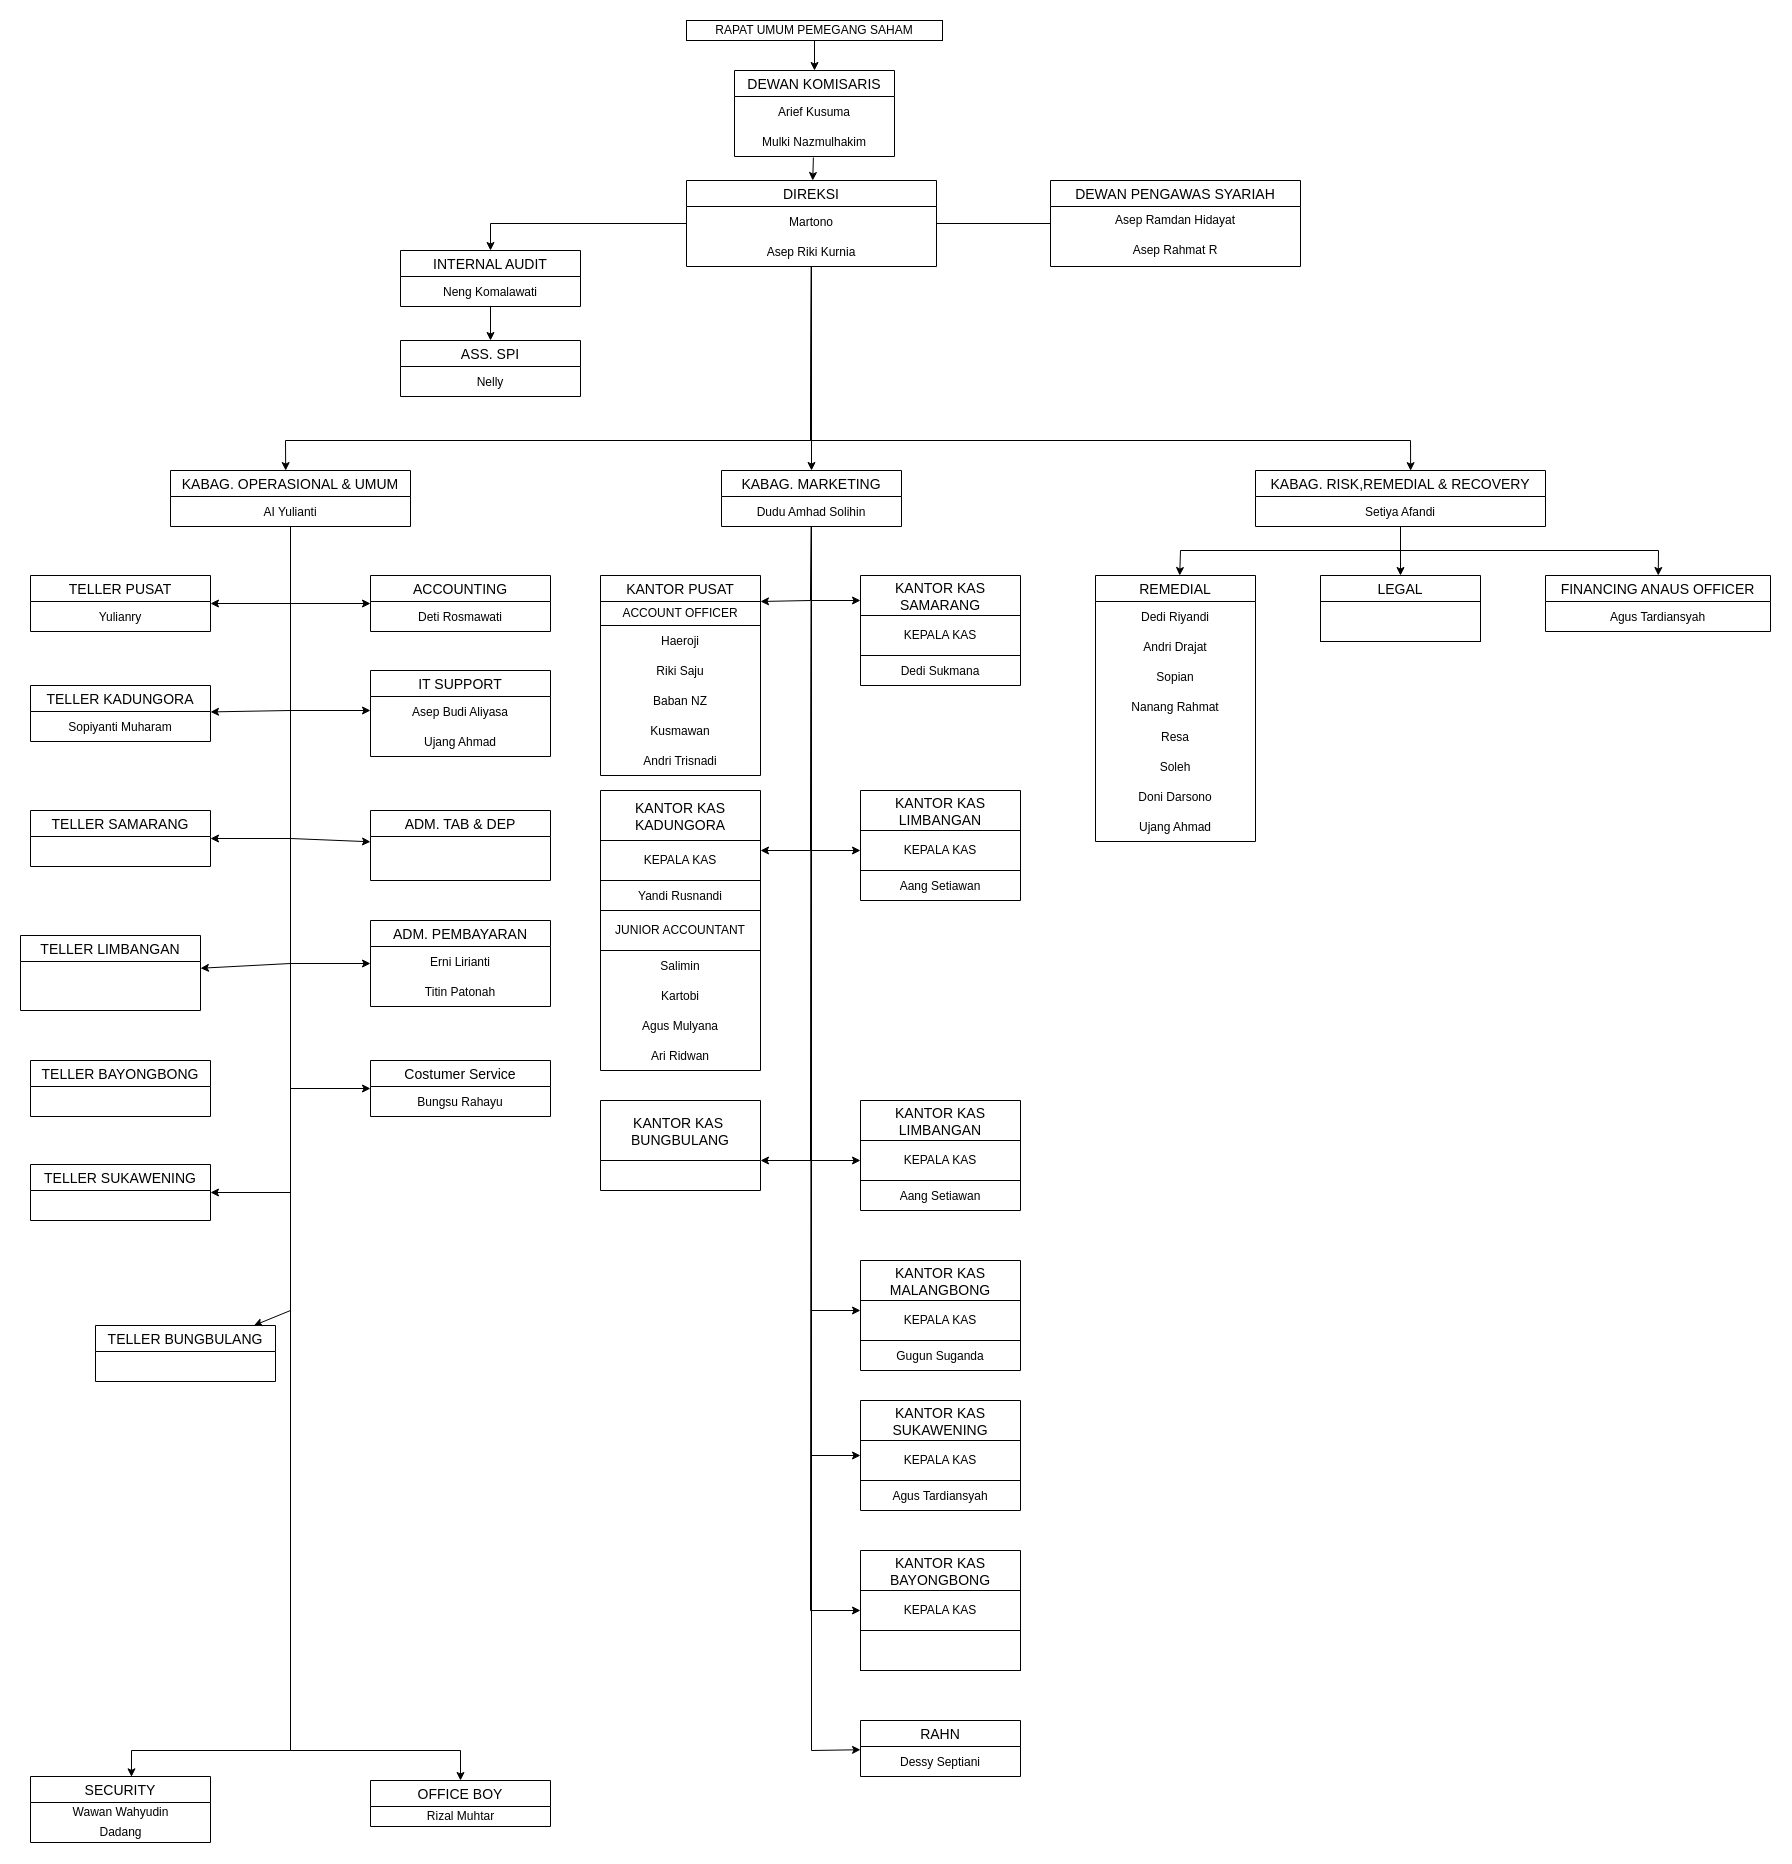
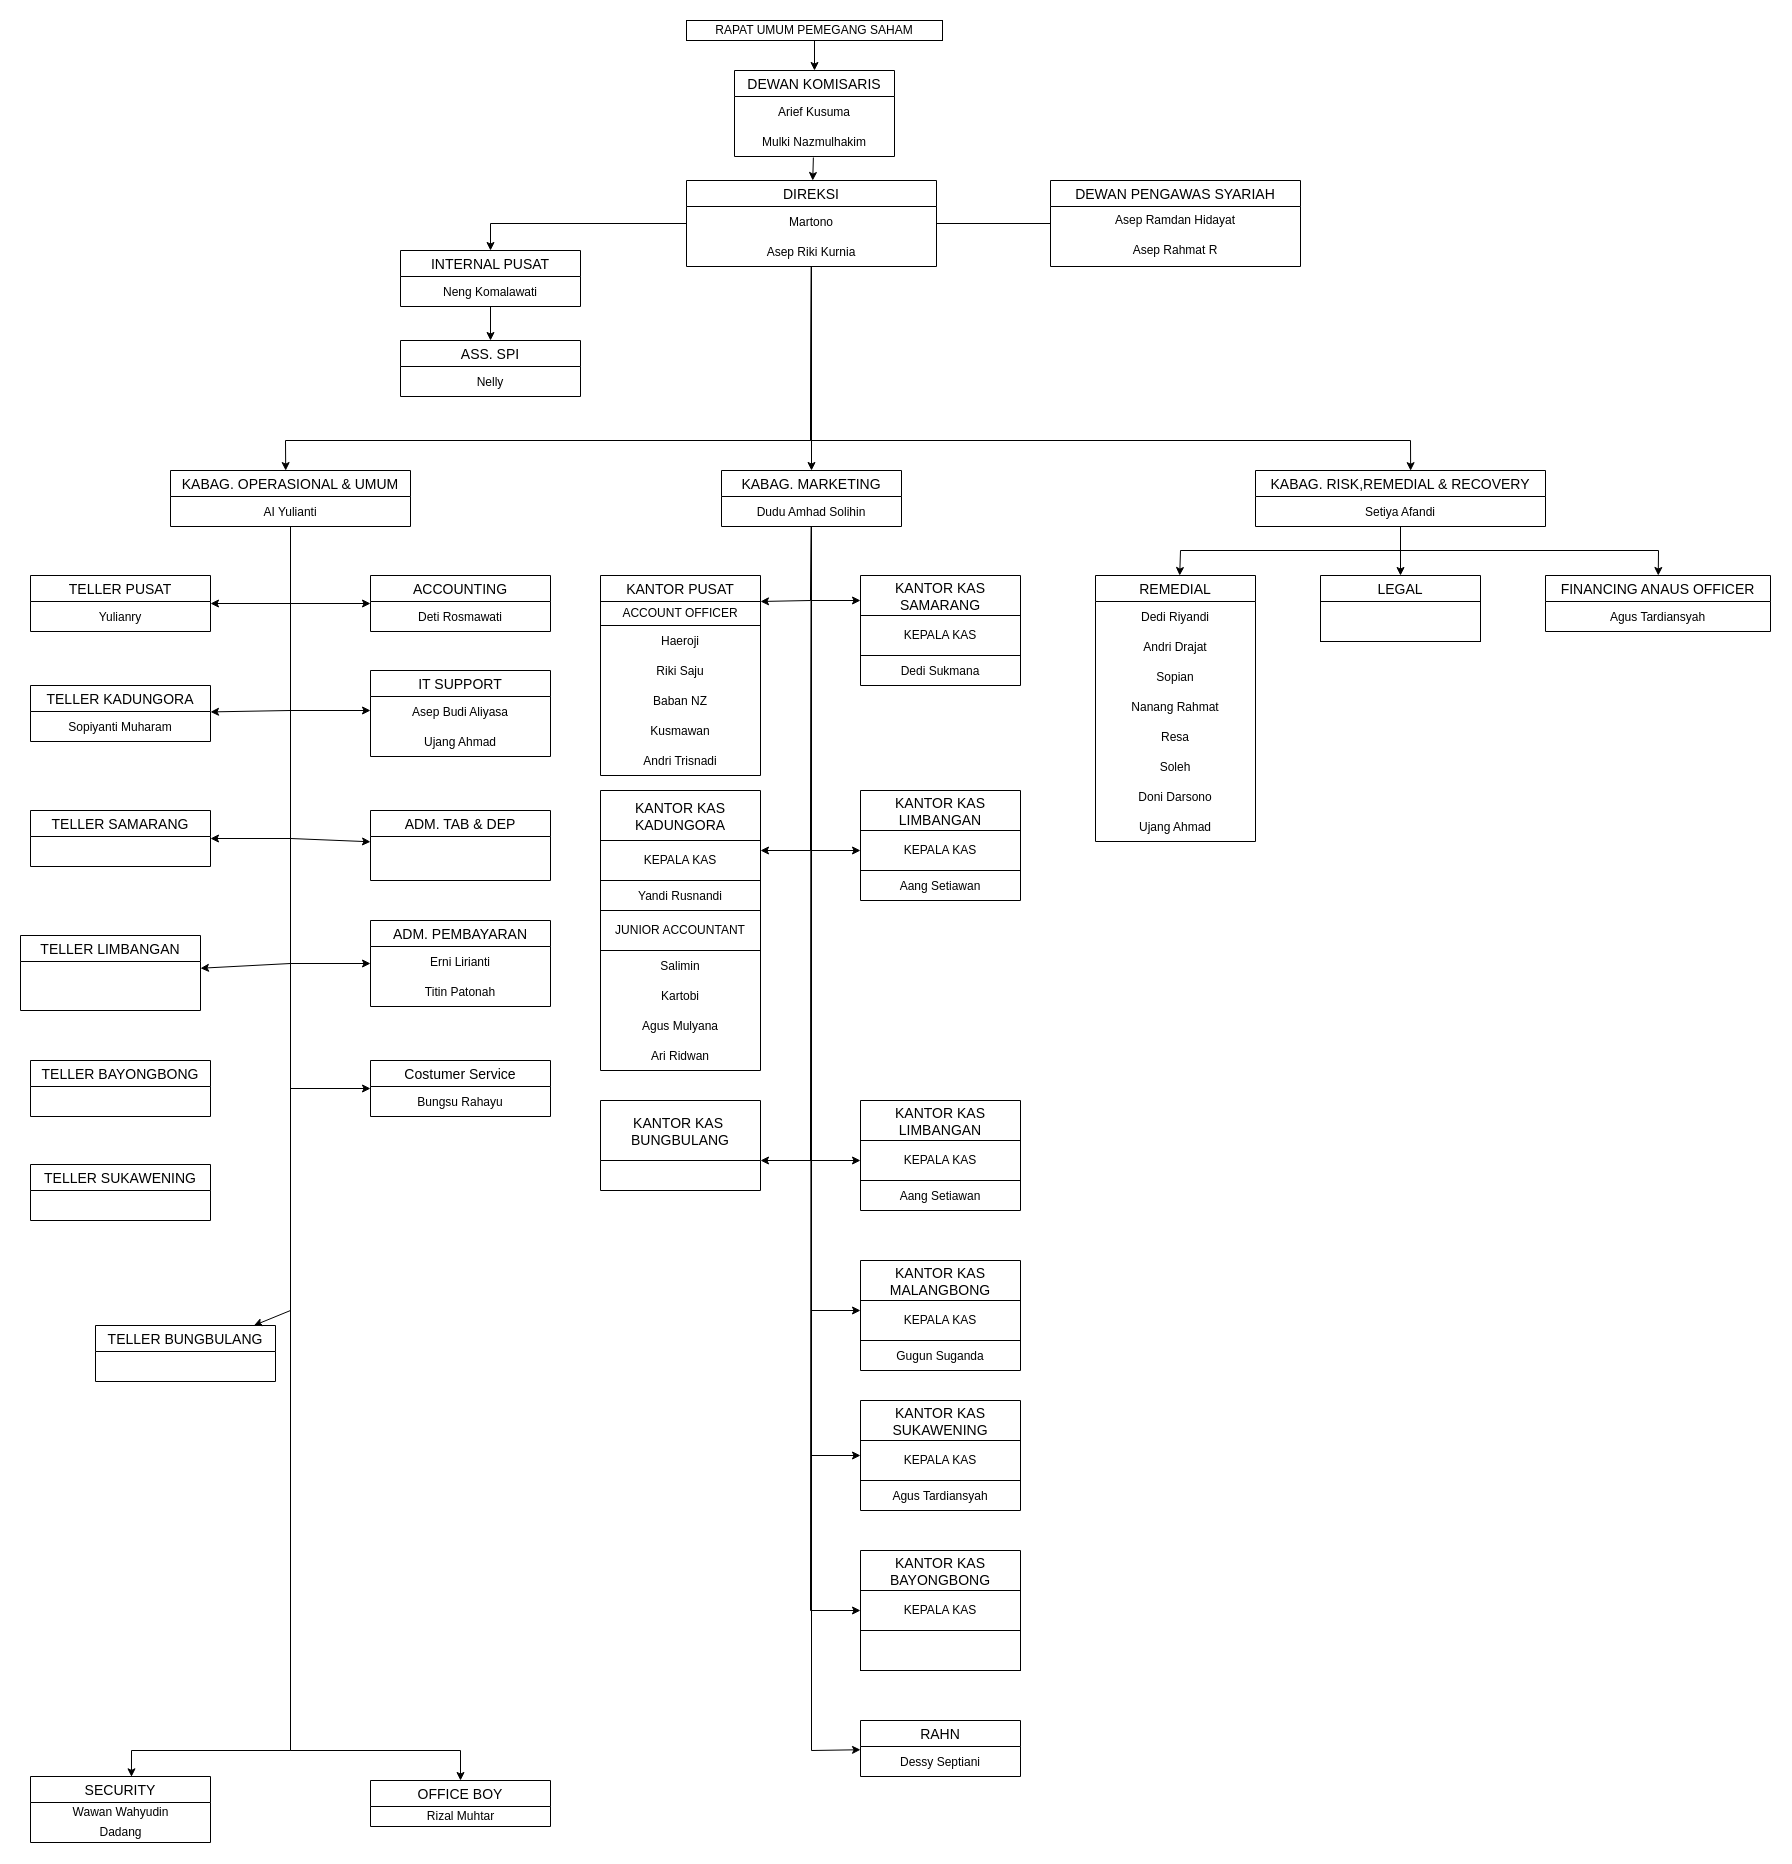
(490, 264) -> (490, 264)
(253, 1193) -> none
